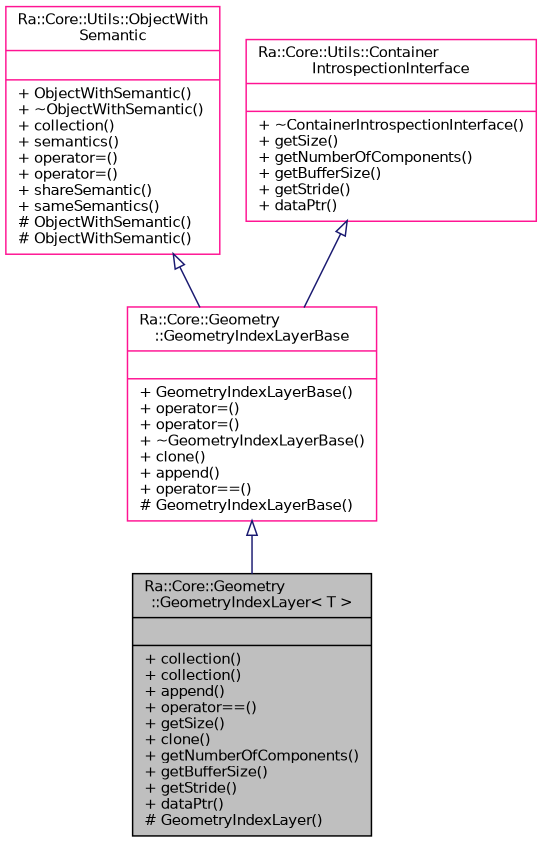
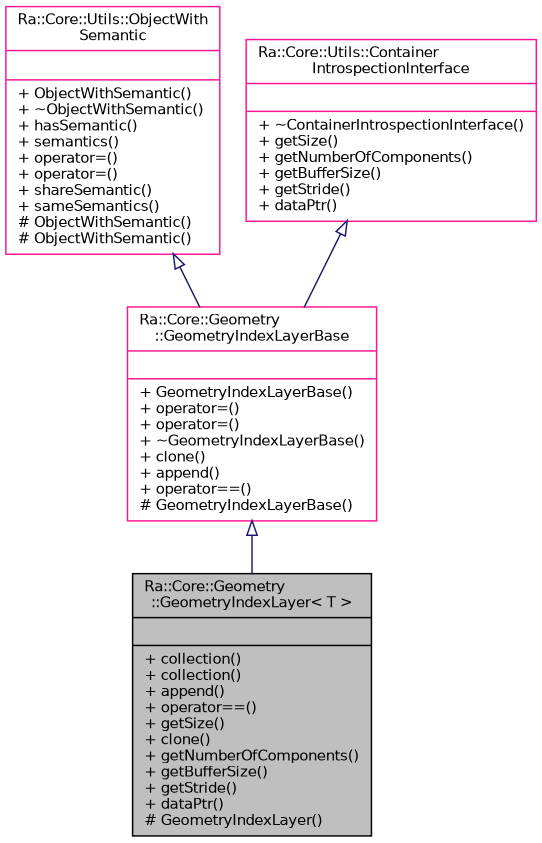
(67, 126) -> (78, 126)
